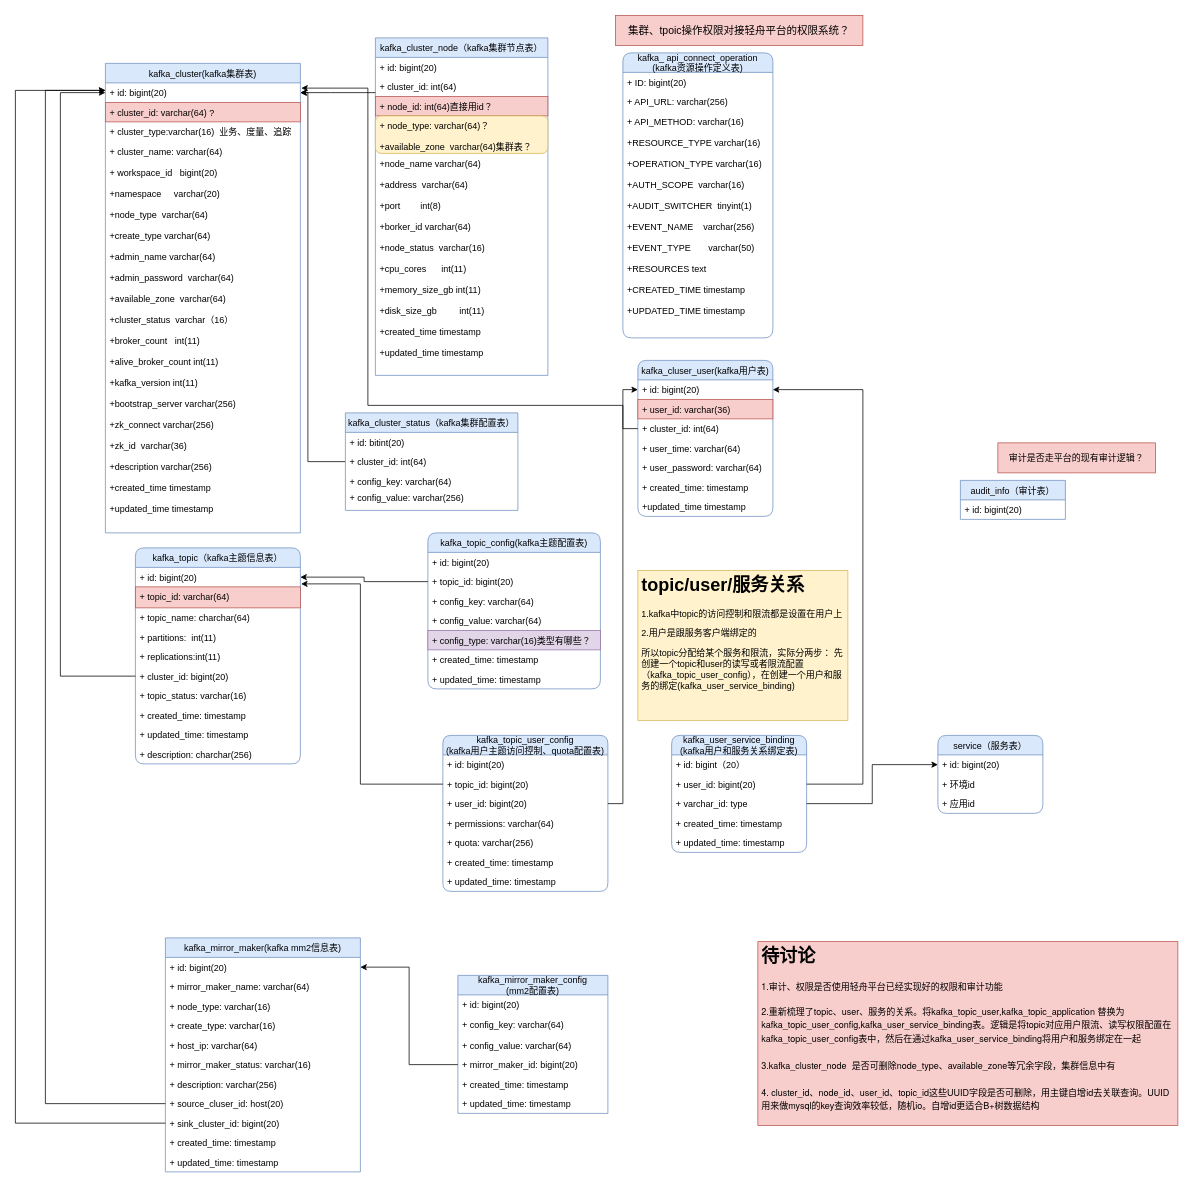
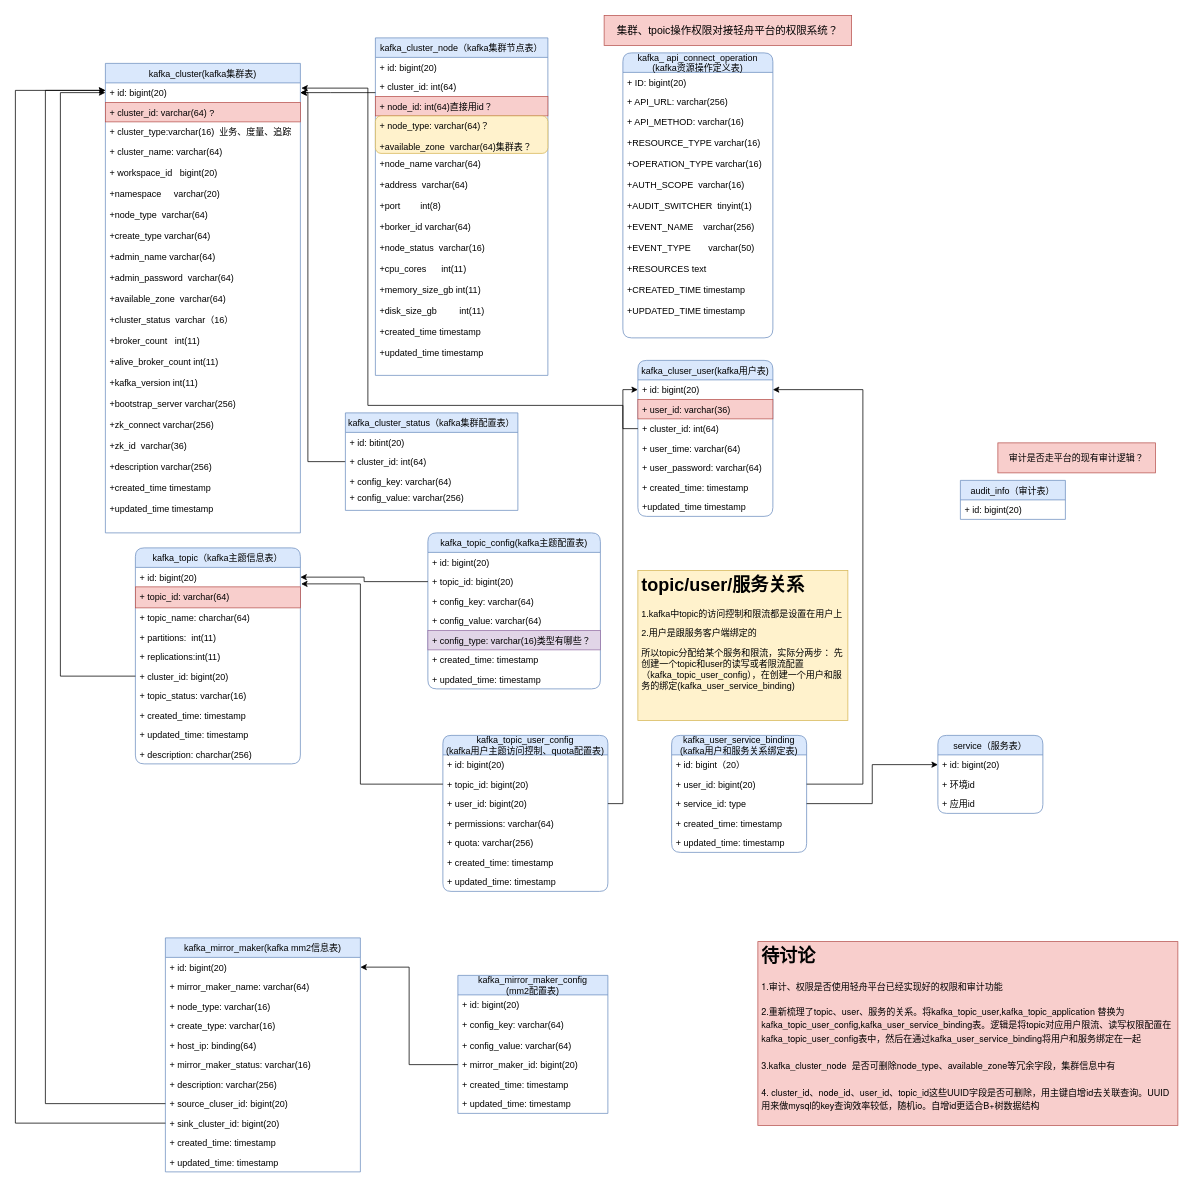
(739, 30) -> (728, 30)
(716, 804) -> (715, 804)
(220, 1046) -> (218, 1046)
(234, 1104) -> (237, 1104)
